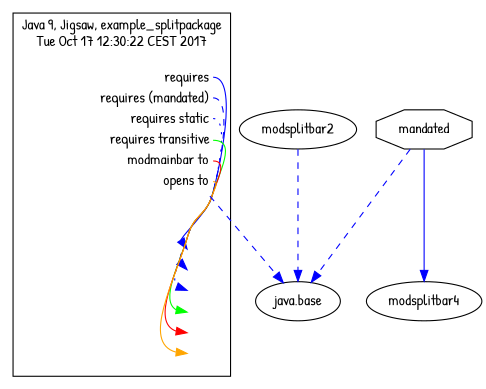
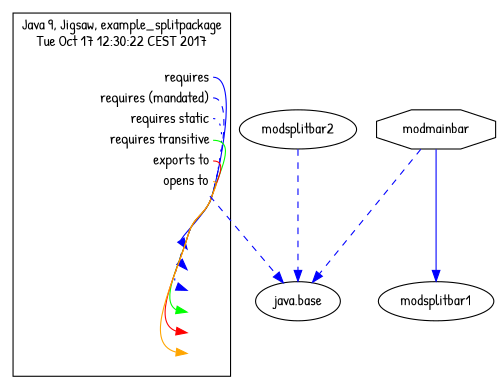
(424, 129) -> (436, 129)
(169, 160) -> (182, 160)
(424, 301) -> (436, 301)
